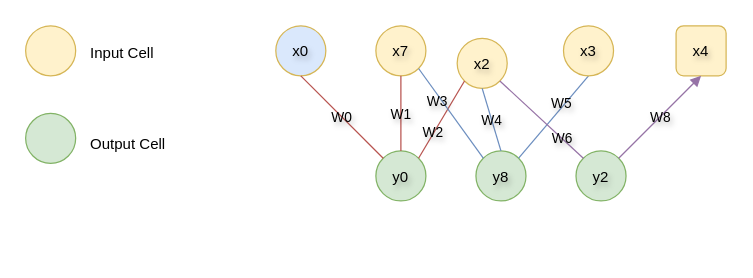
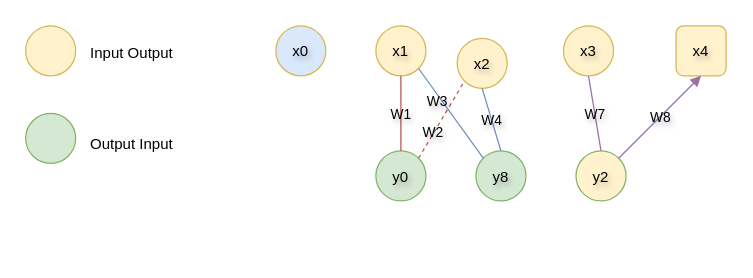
(163, 48) -> (171, 48)
(400, 51) -> (400, 51)
(449, 106) -> (449, 106)
none -> (595, 114)
(342, 117) -> none
(553, 117) -> none
(542, 120) -> none
(171, 139) -> (171, 139)
(601, 176) -> (601, 176)
